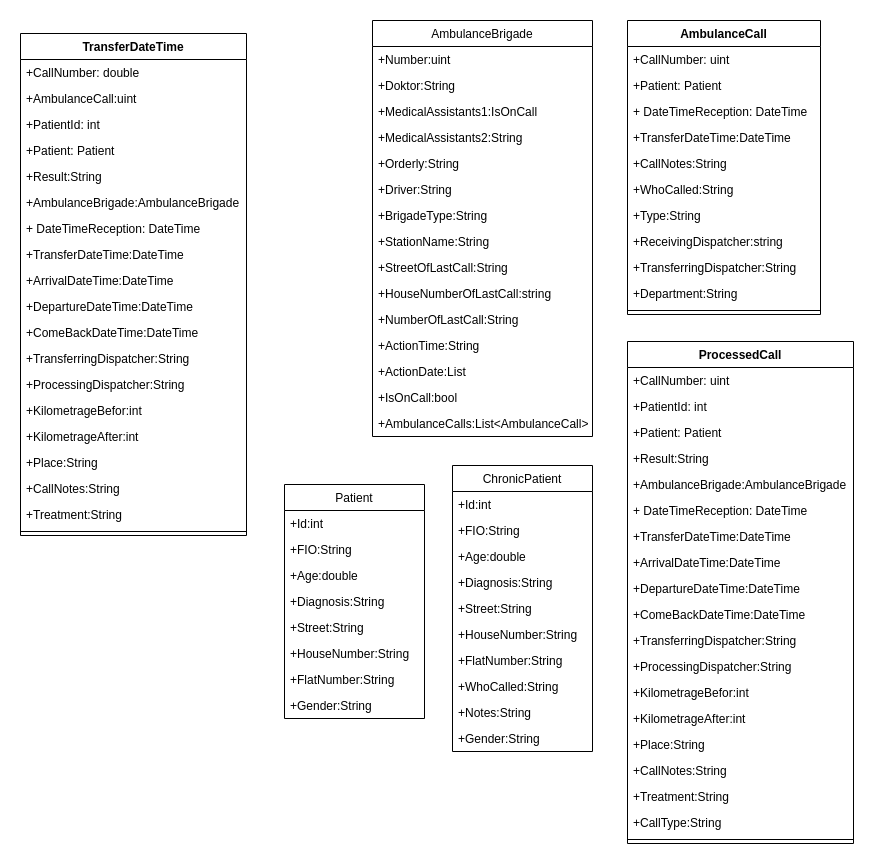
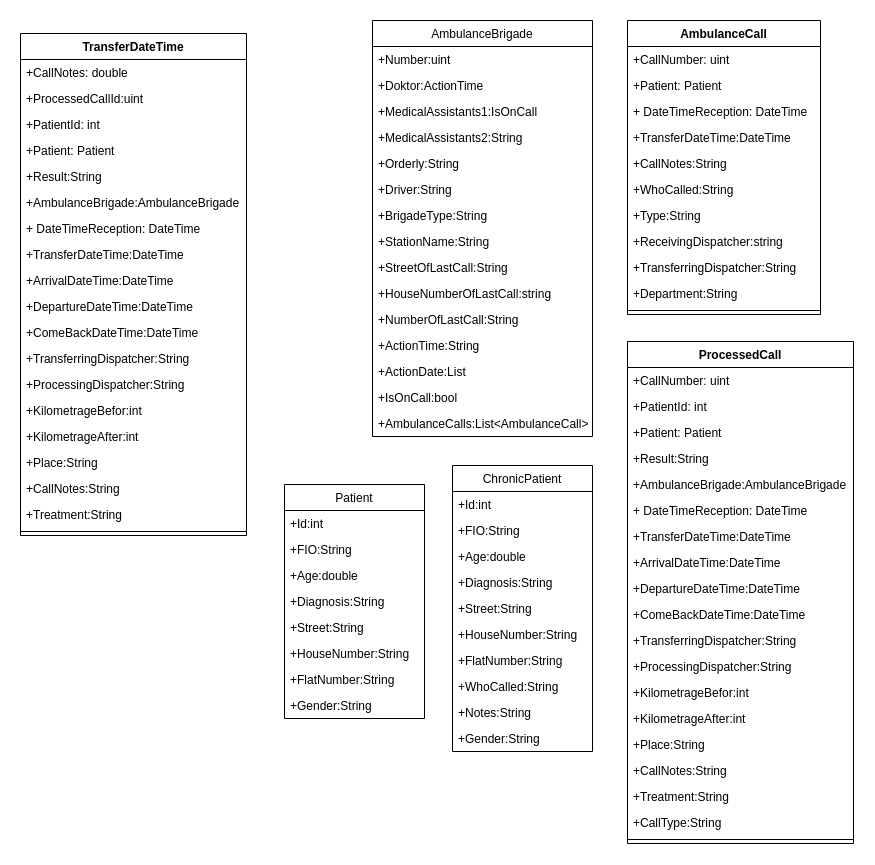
(82, 73) -> (79, 73)
(422, 86) -> (434, 86)
(82, 99) -> (90, 99)
